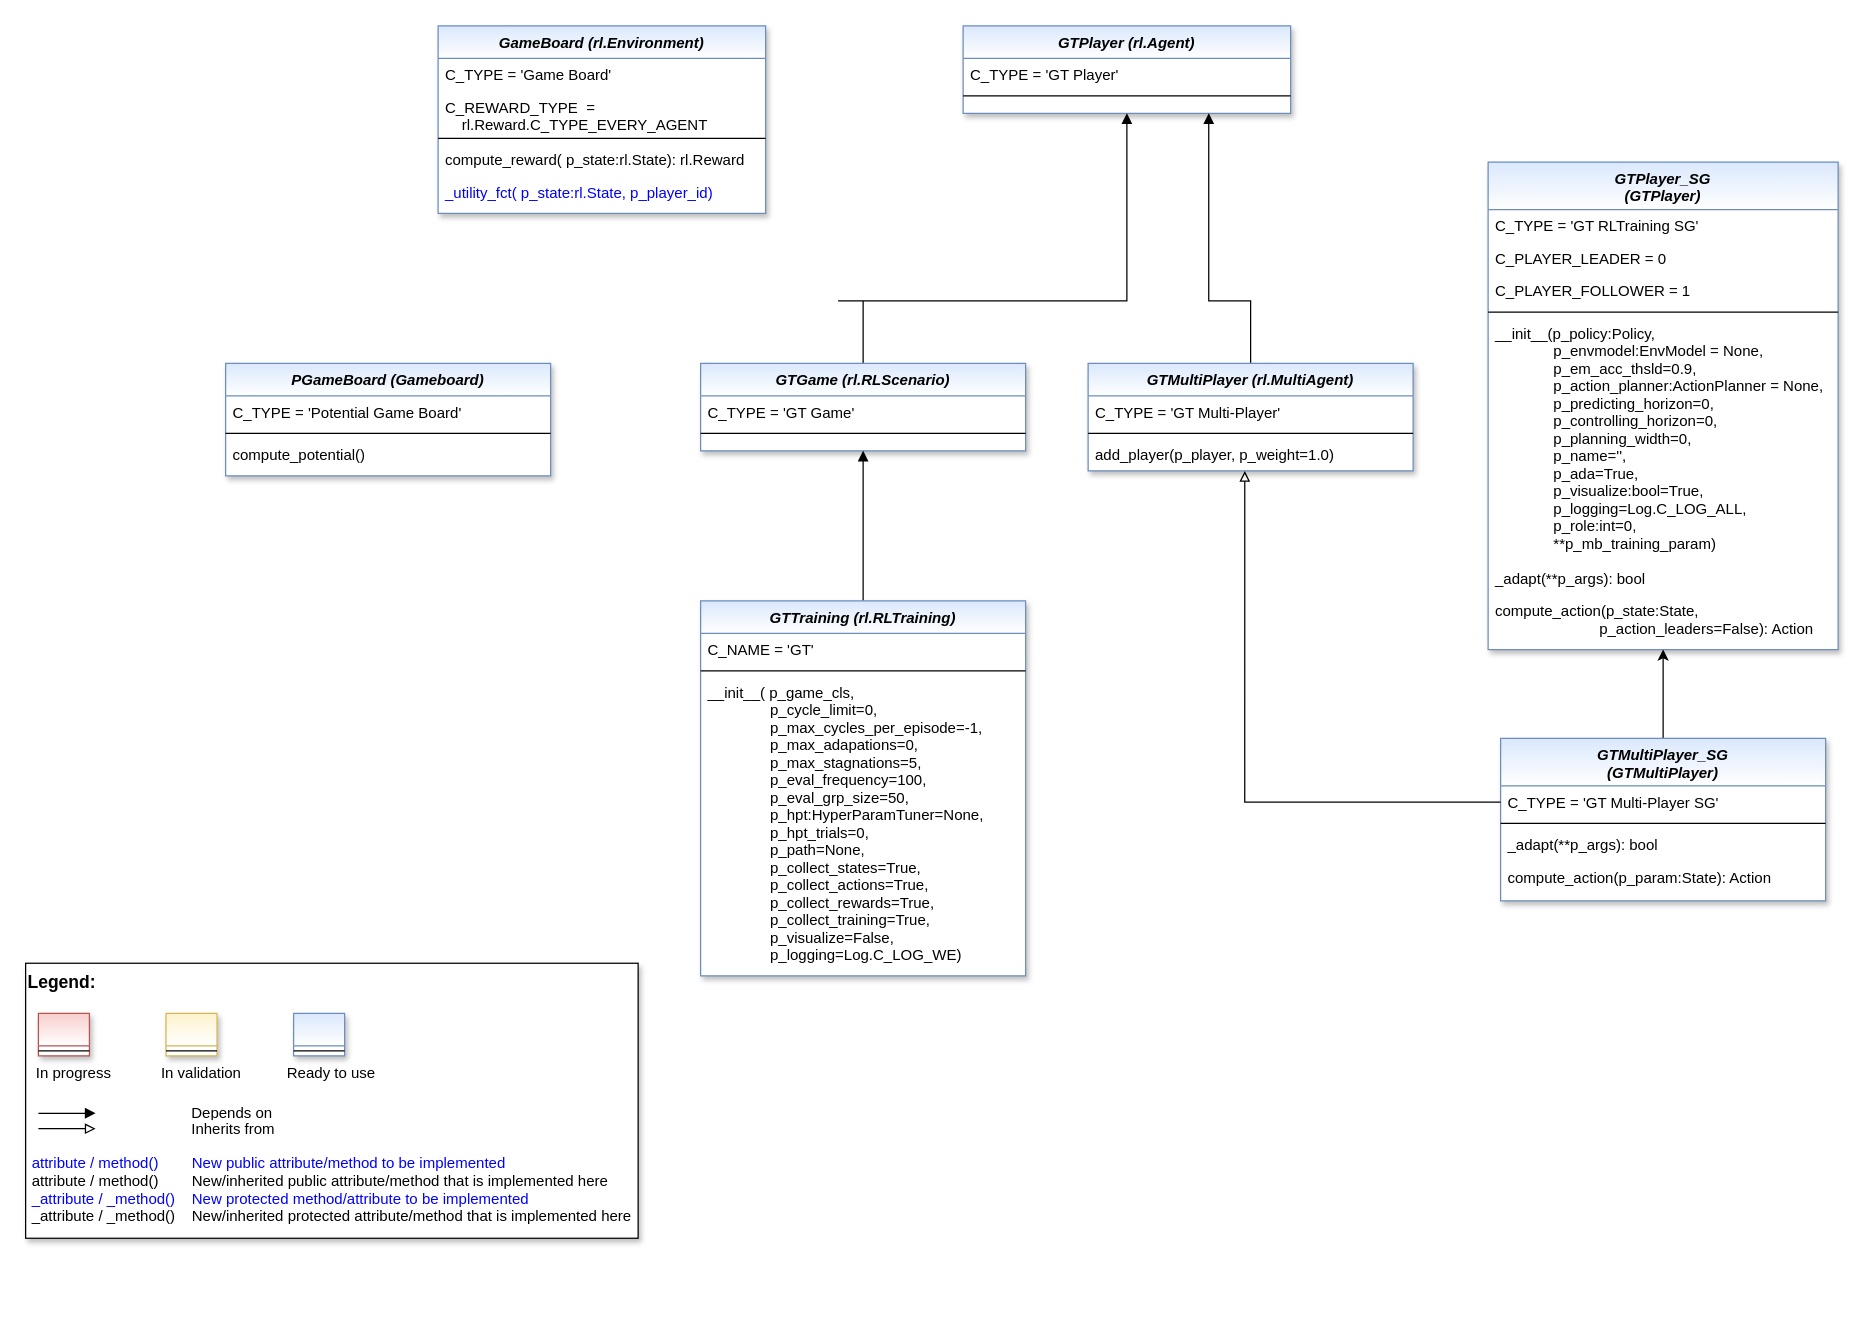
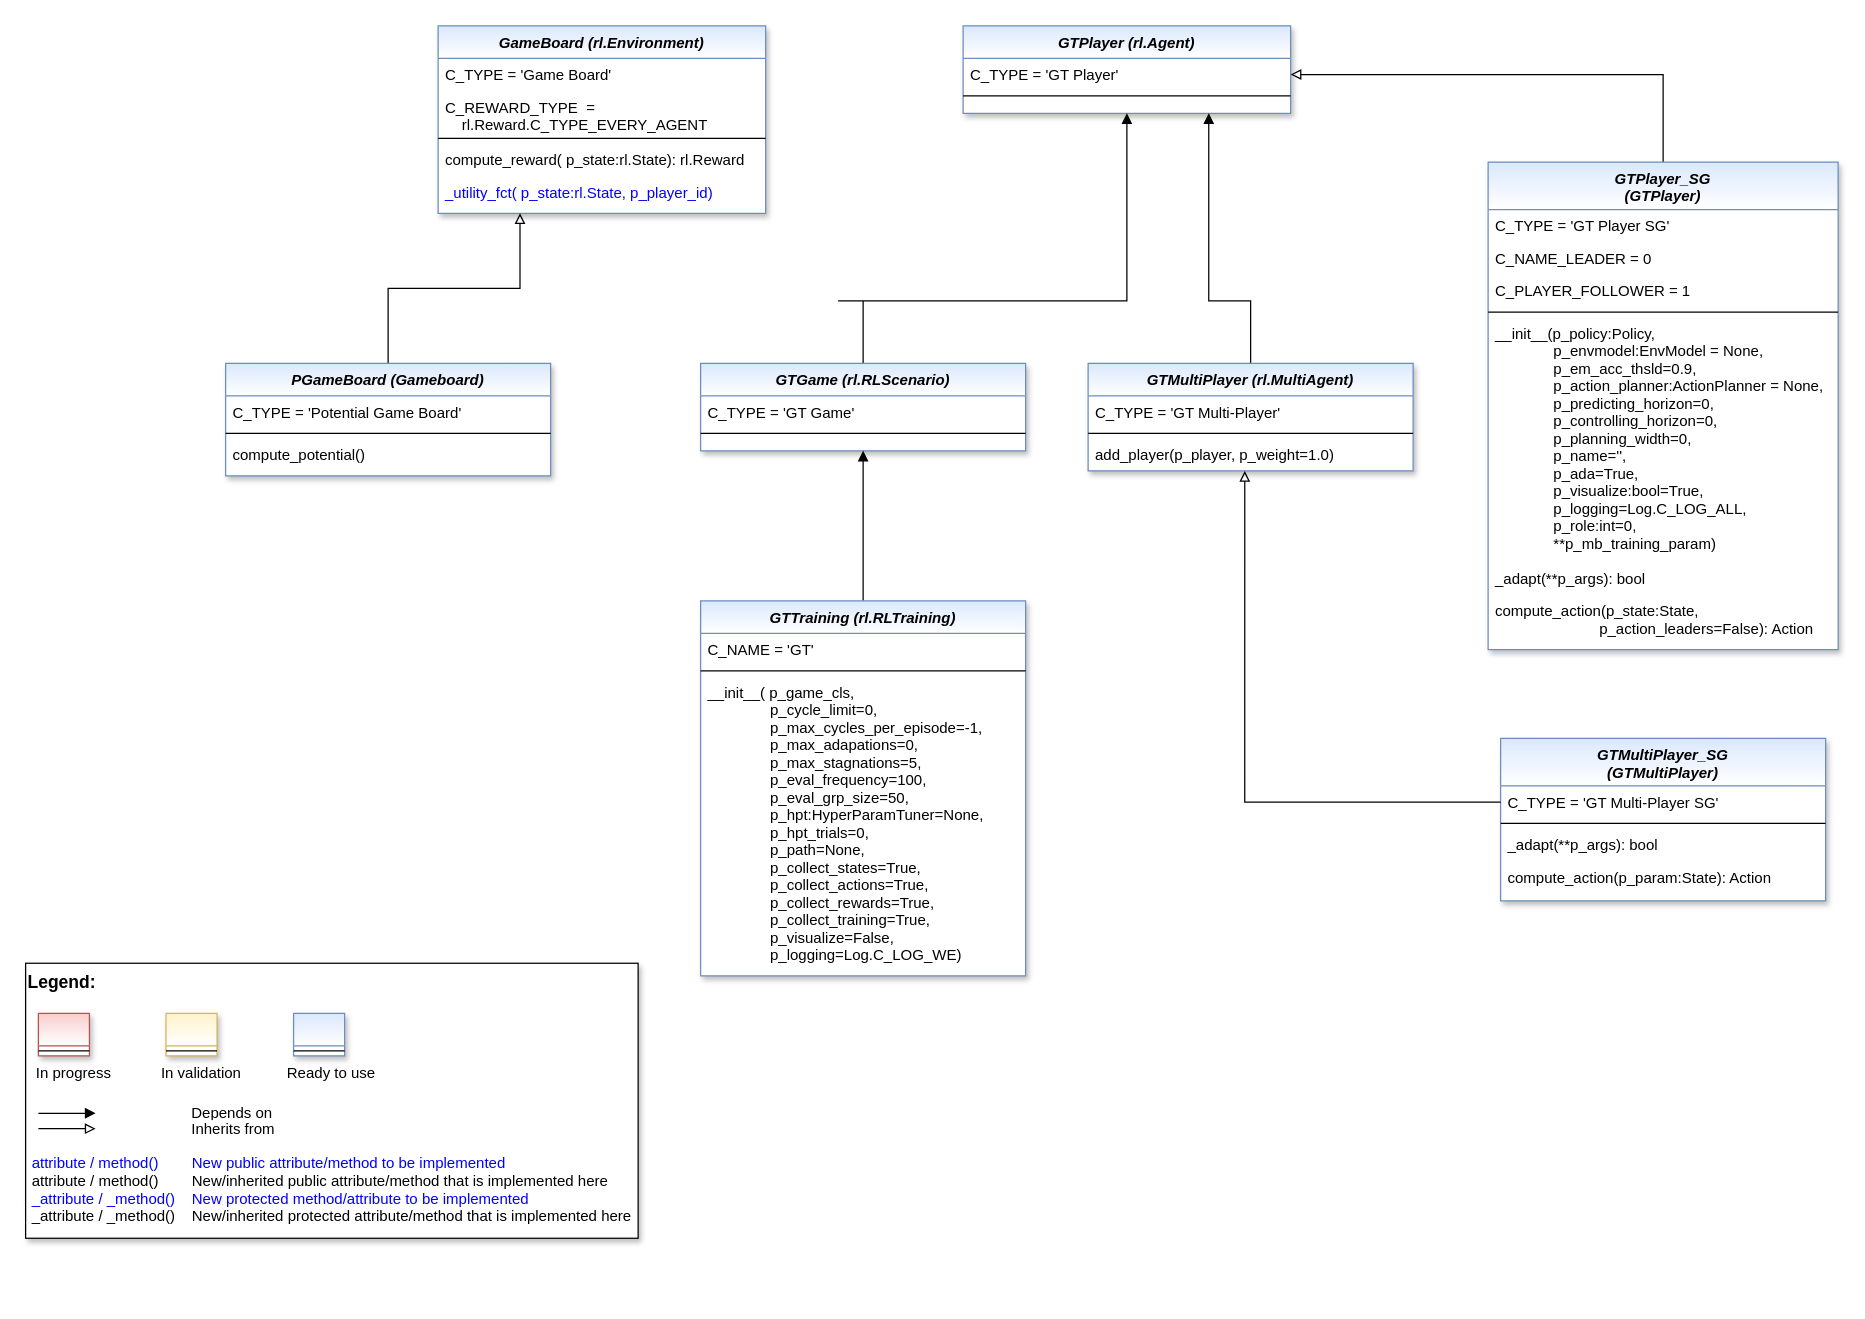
none -> (1526, 74)
(1593, 226) -> (1578, 226)
(1571, 259) -> (1563, 259)
none -> (449, 288)
(1663, 698) -> none
